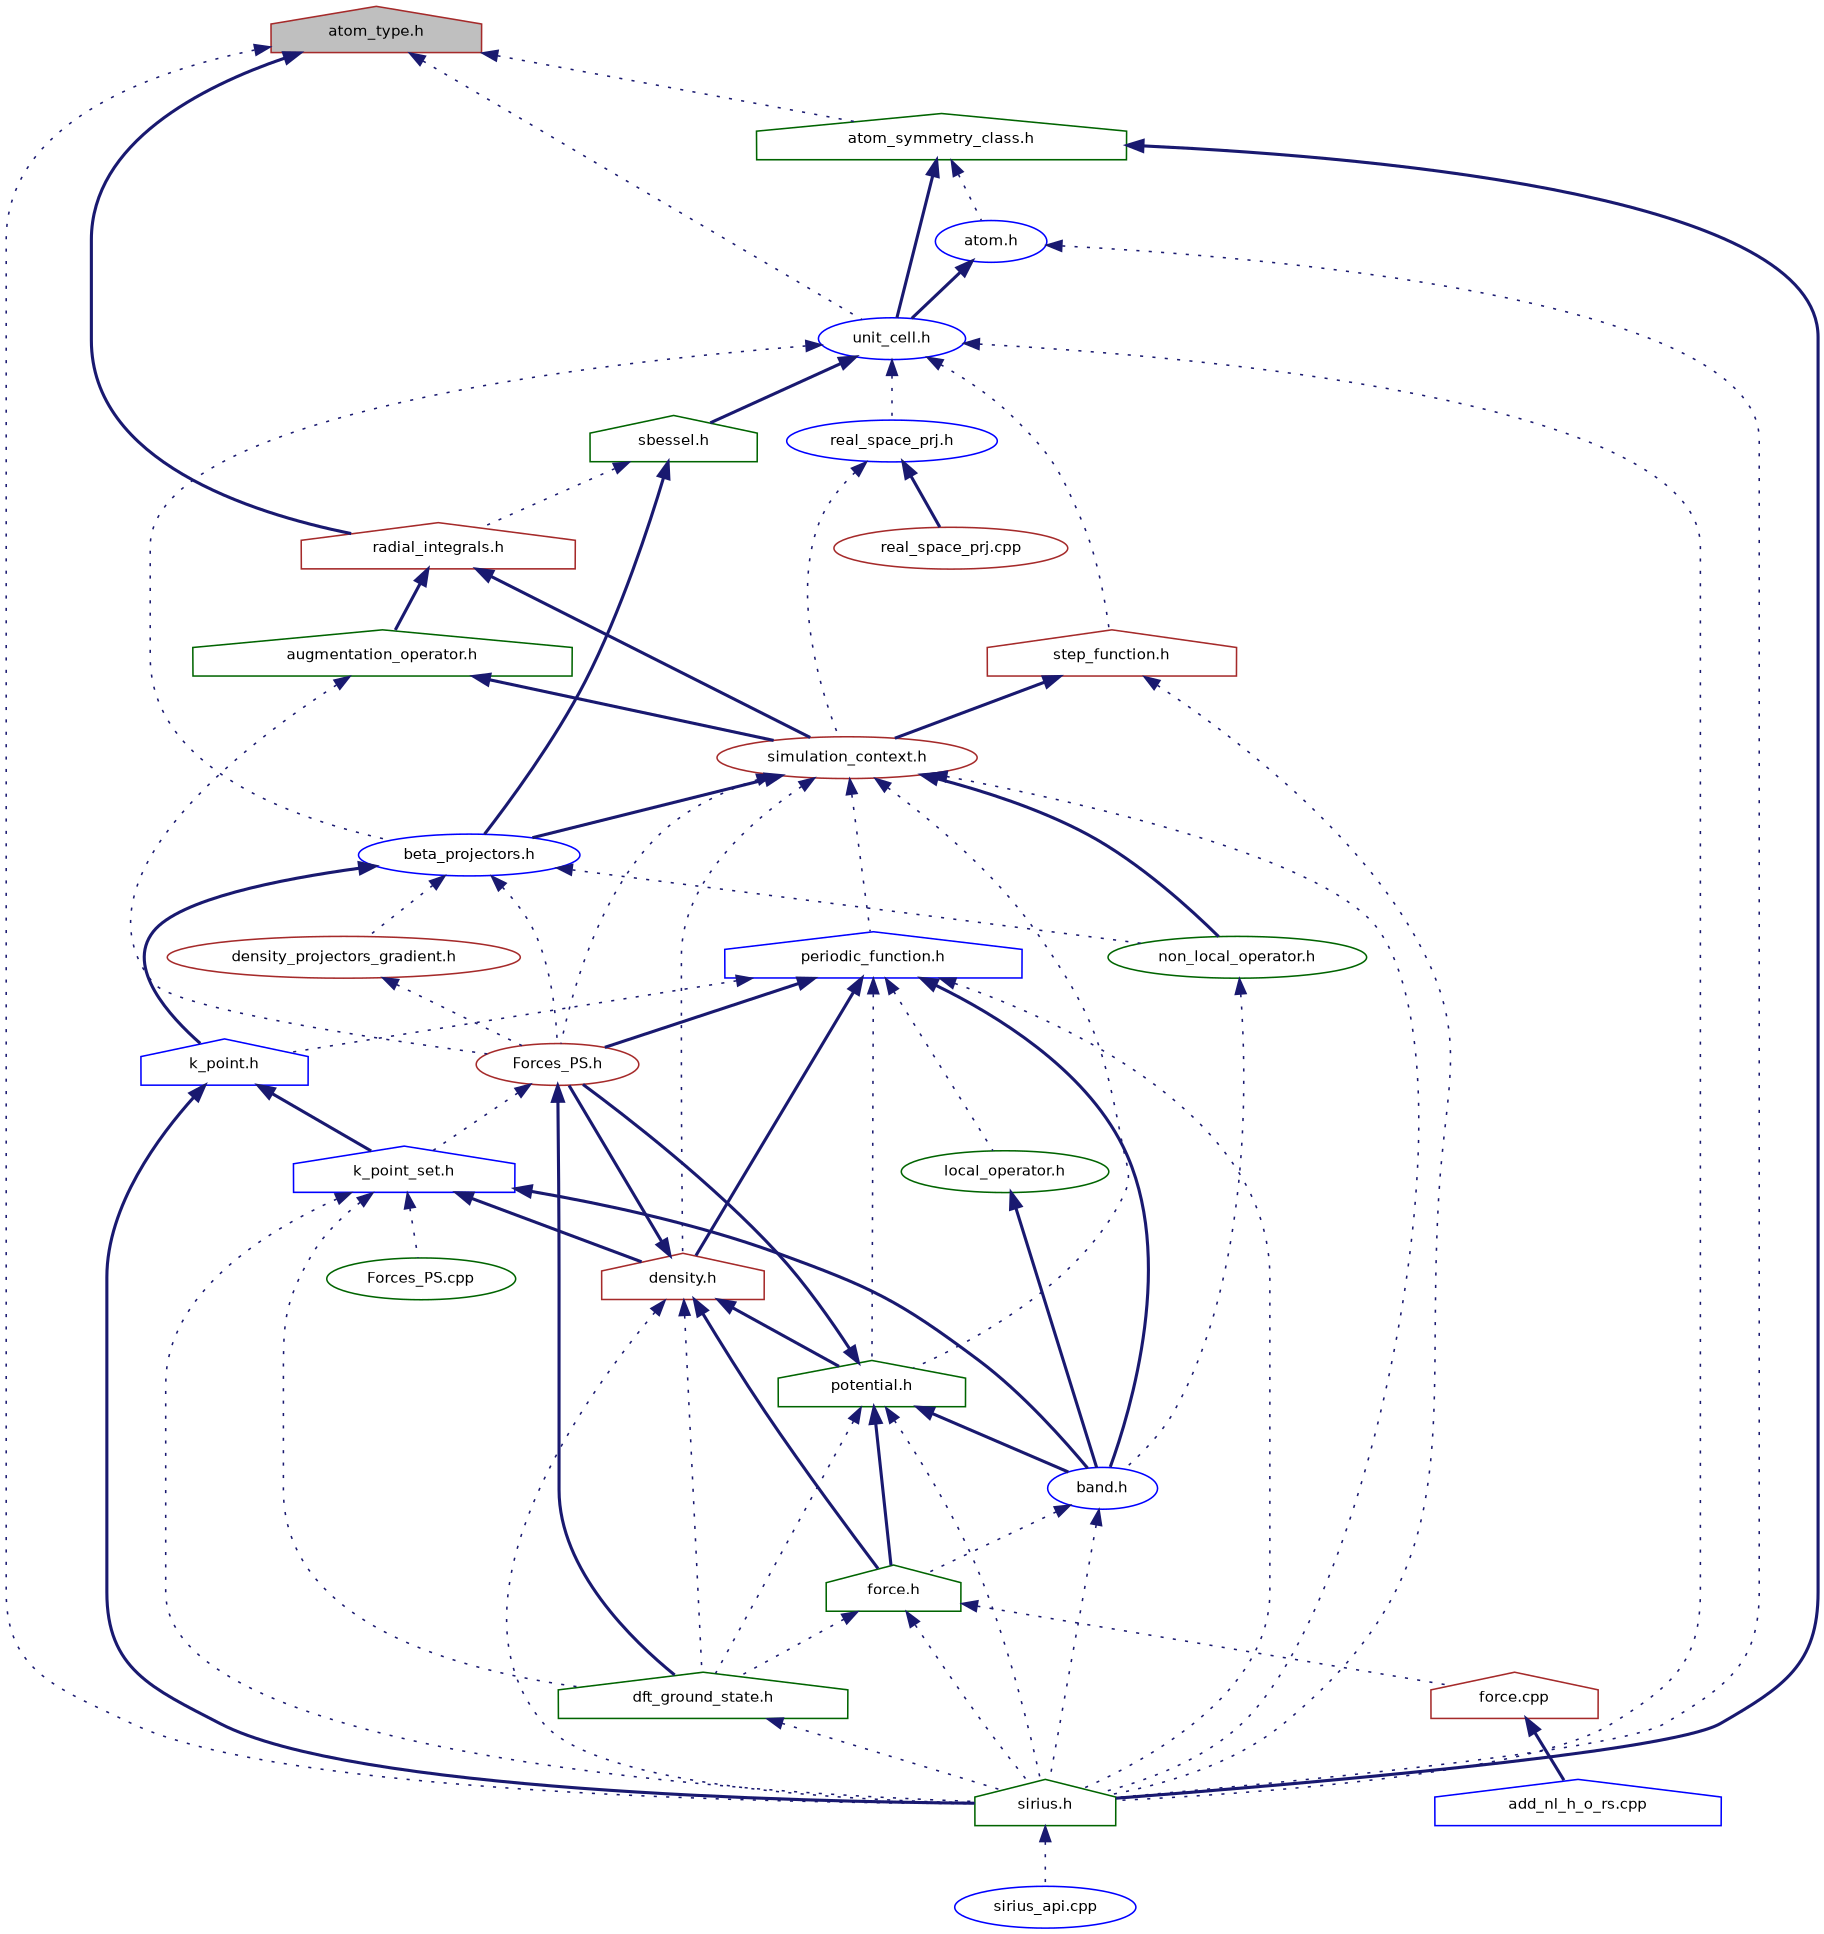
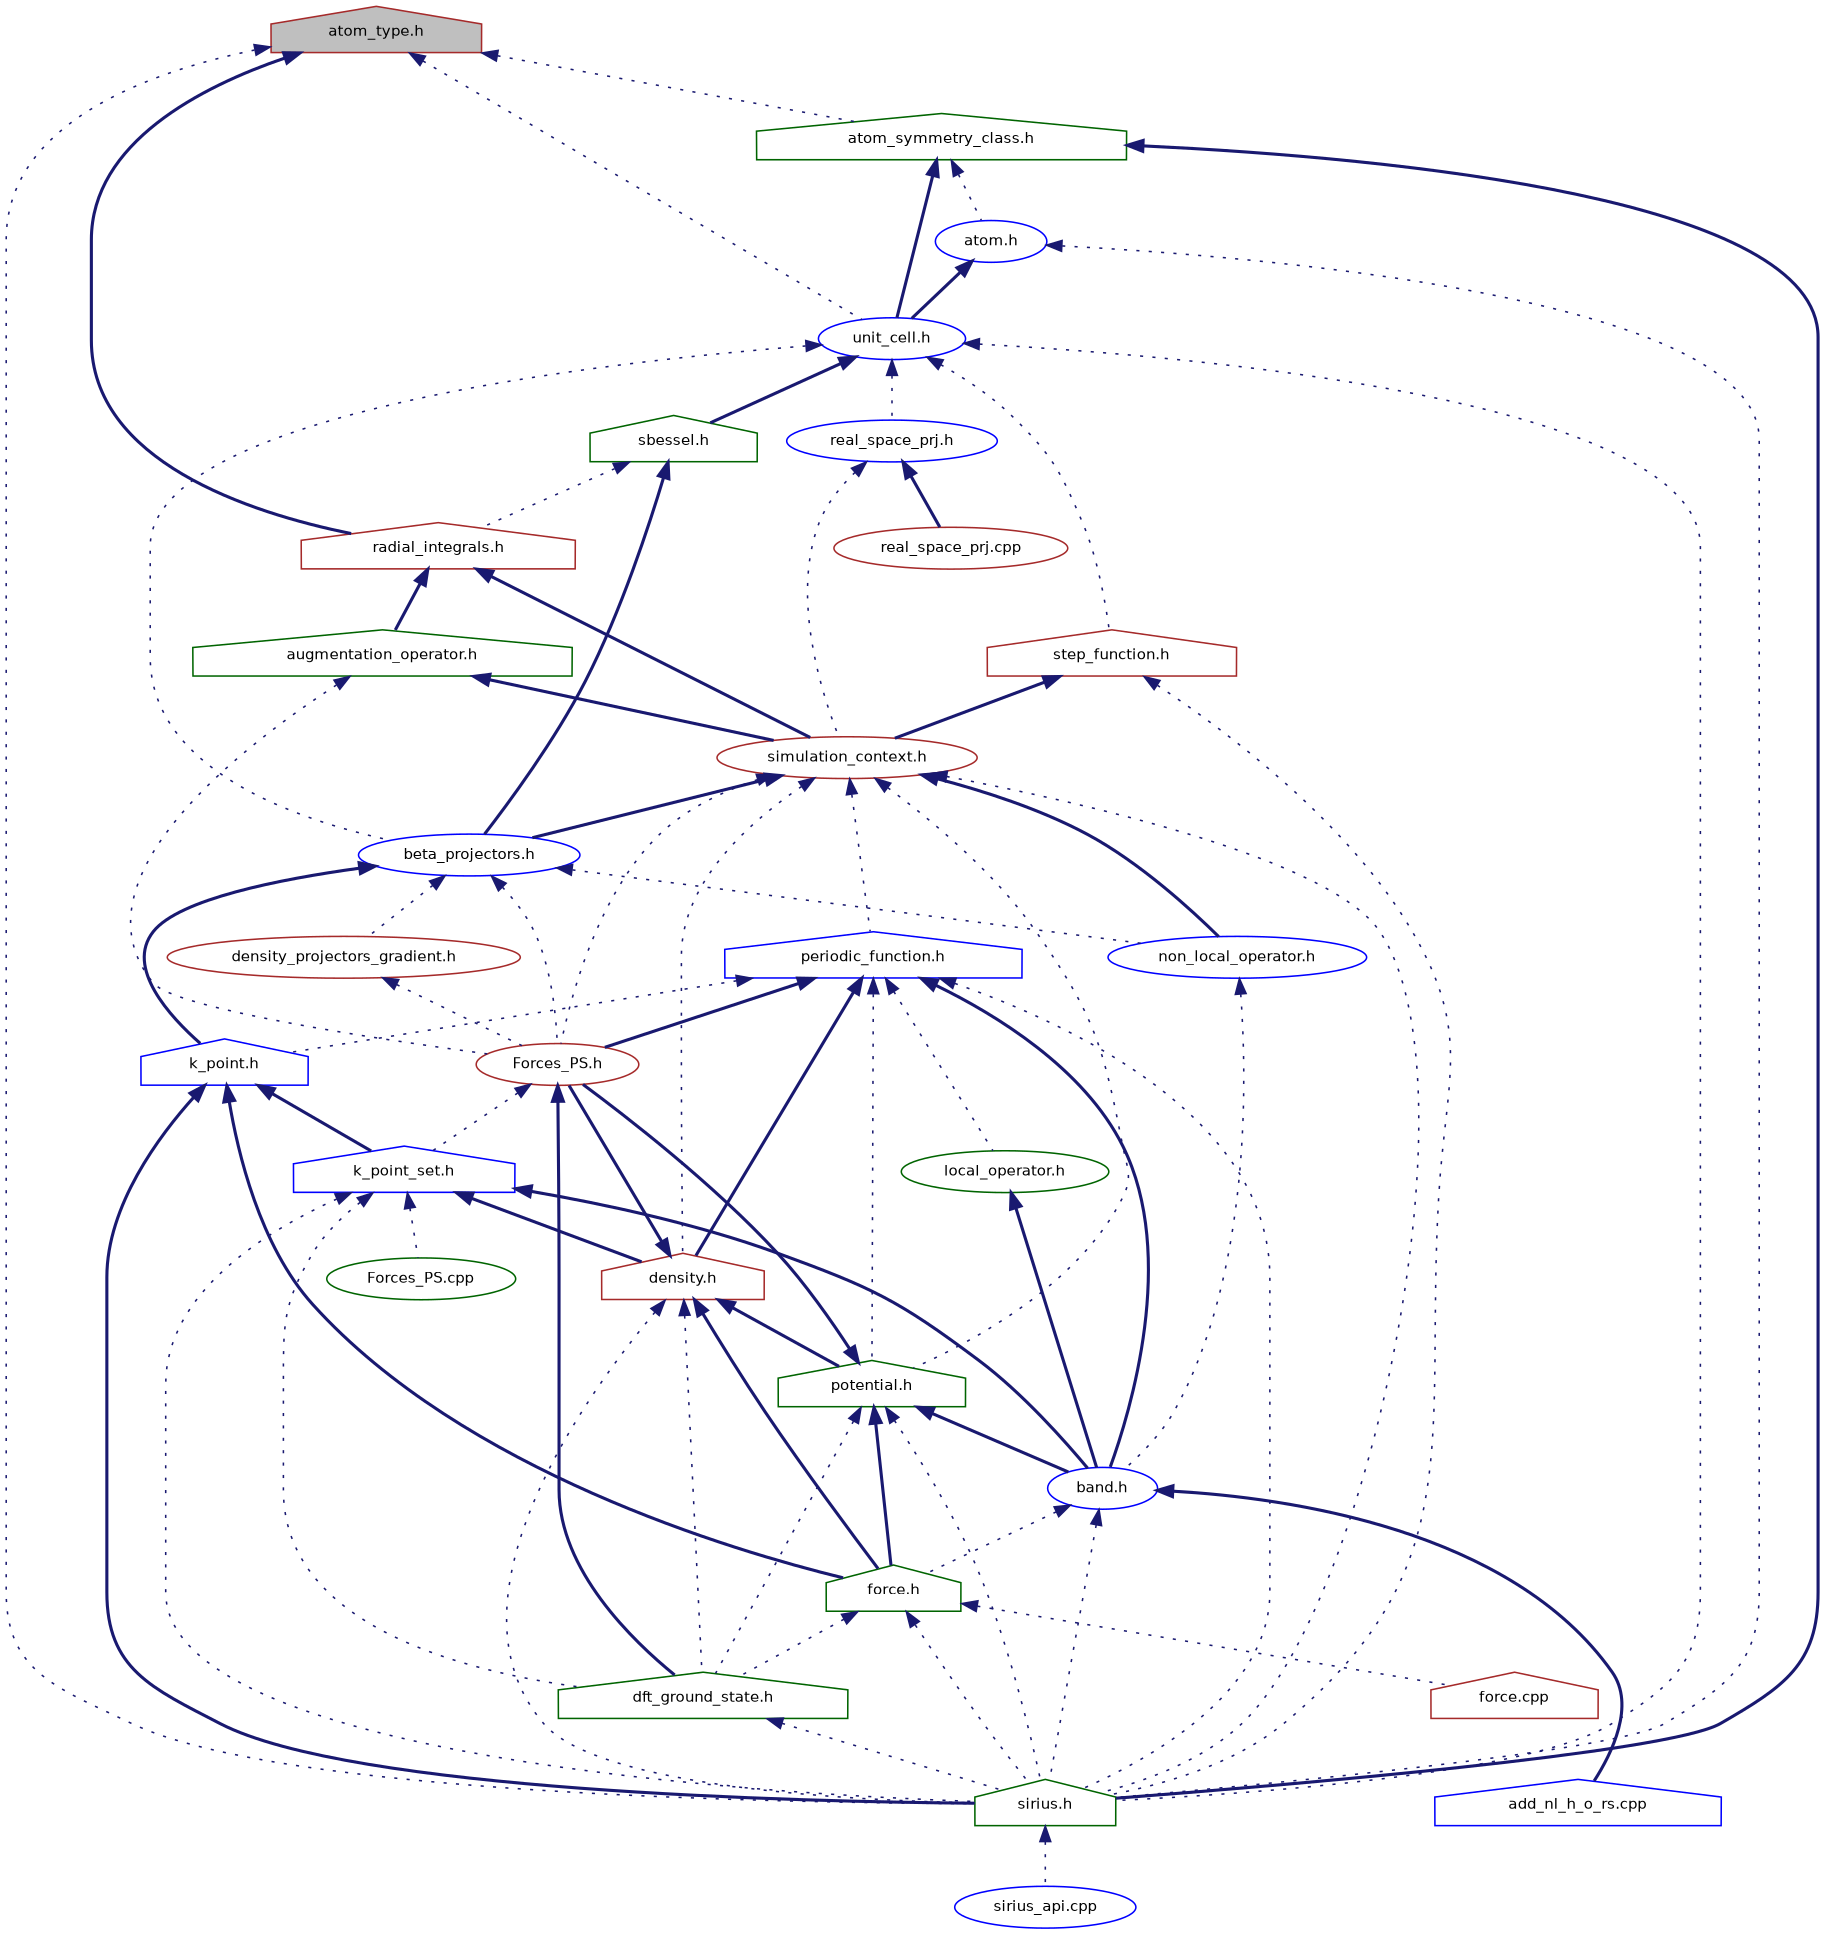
(1237, 957) -> (1237, 957)
none -> (461, 1424)
(1555, 1766) -> (1467, 1558)
